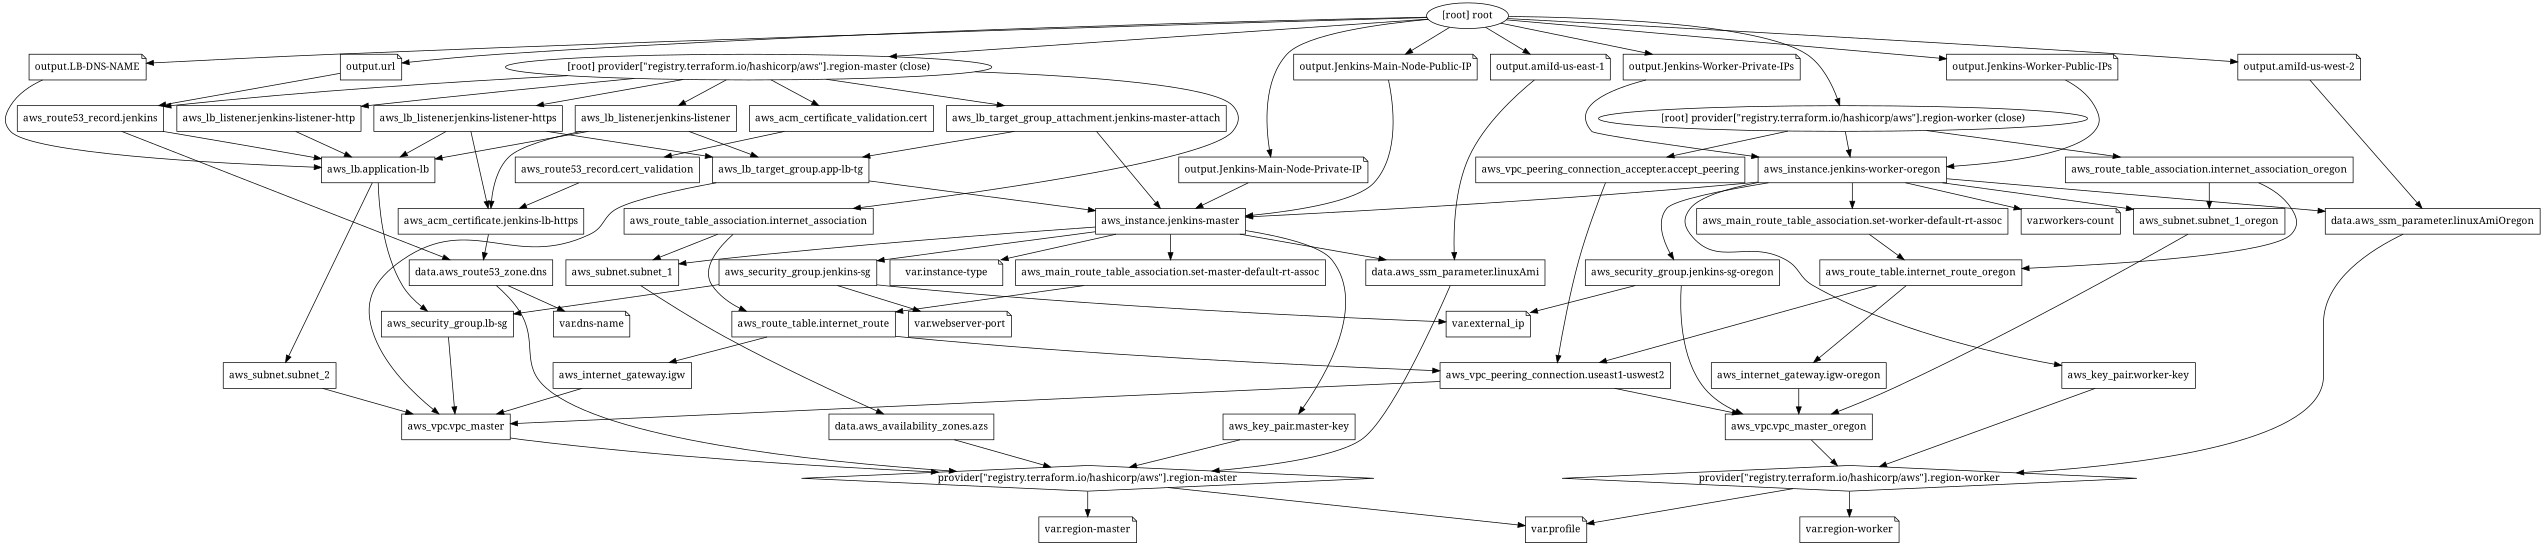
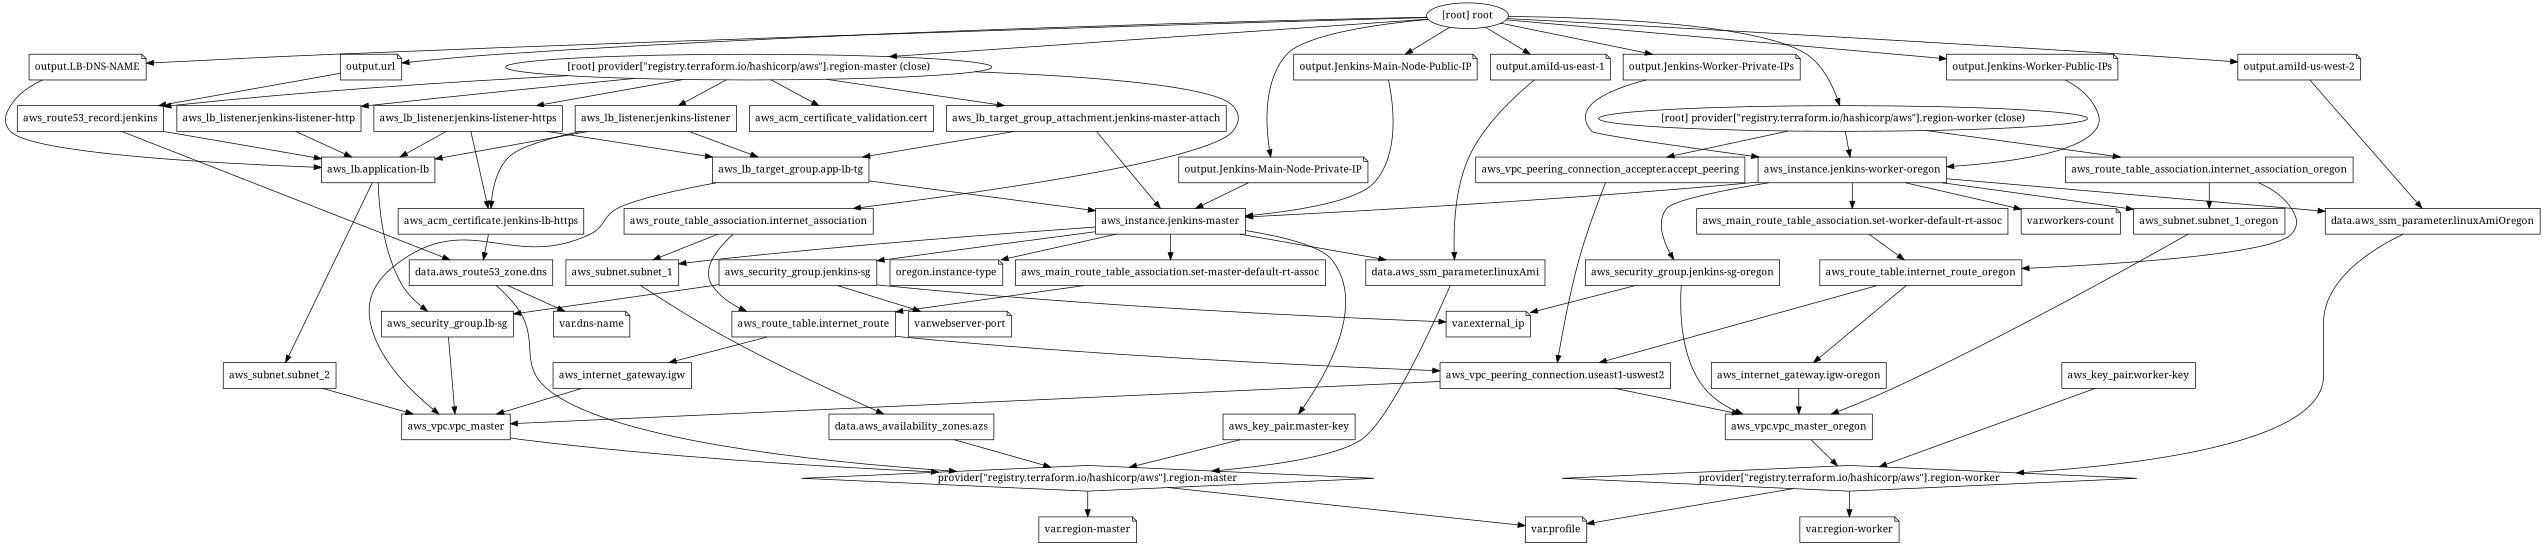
(607, 170) -> none
(946, 273) -> (946, 273)
(1819, 288) -> none
